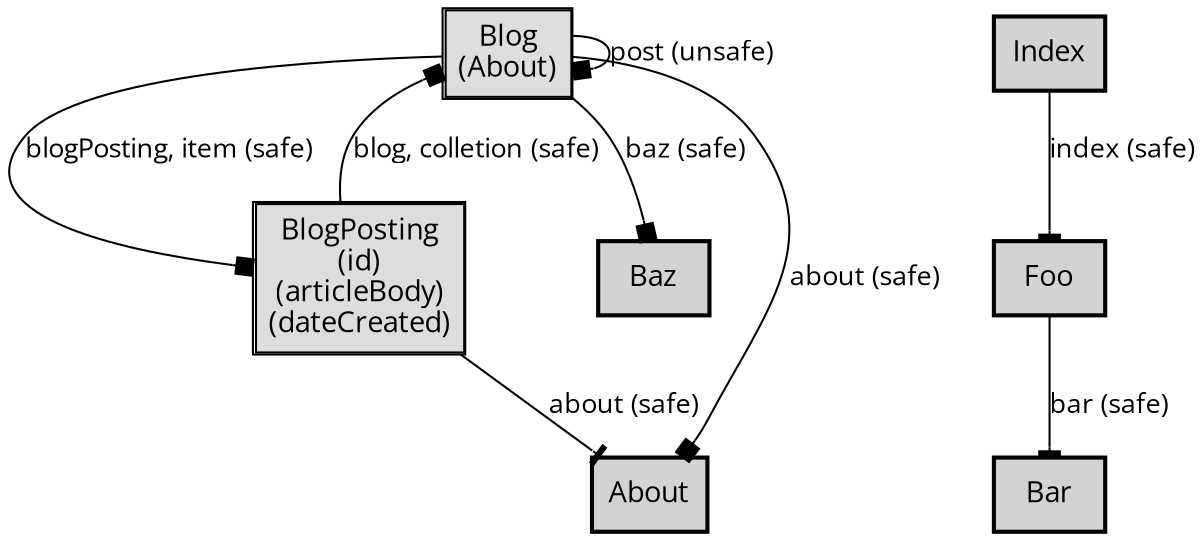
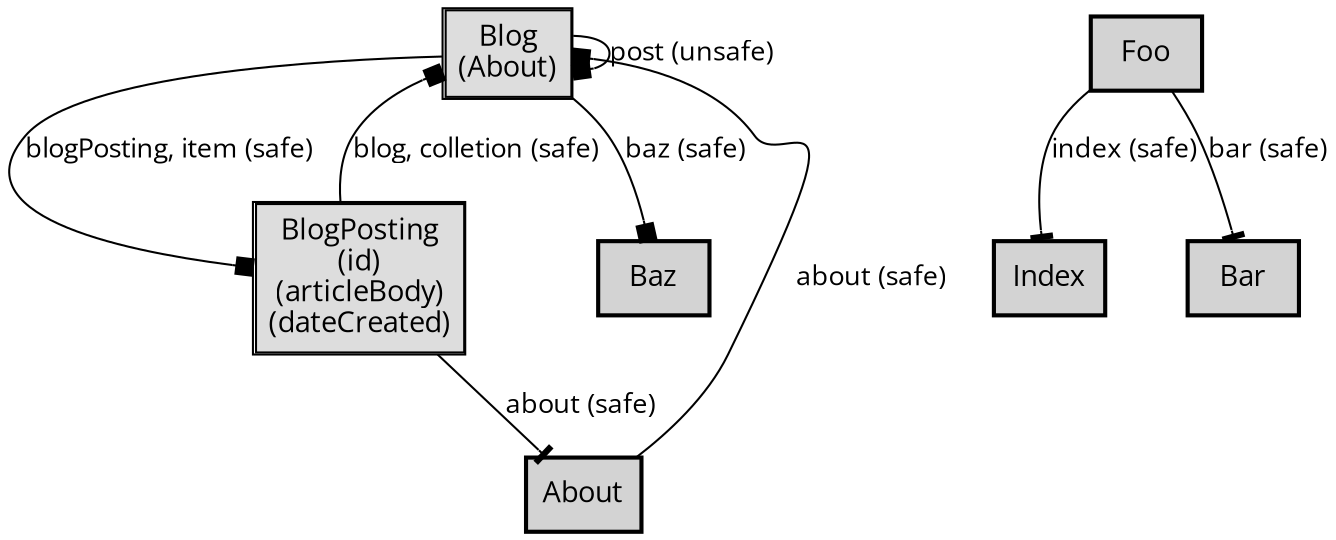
(1050, 161) -> (1046, 153)
(783, 194) -> (795, 207)
